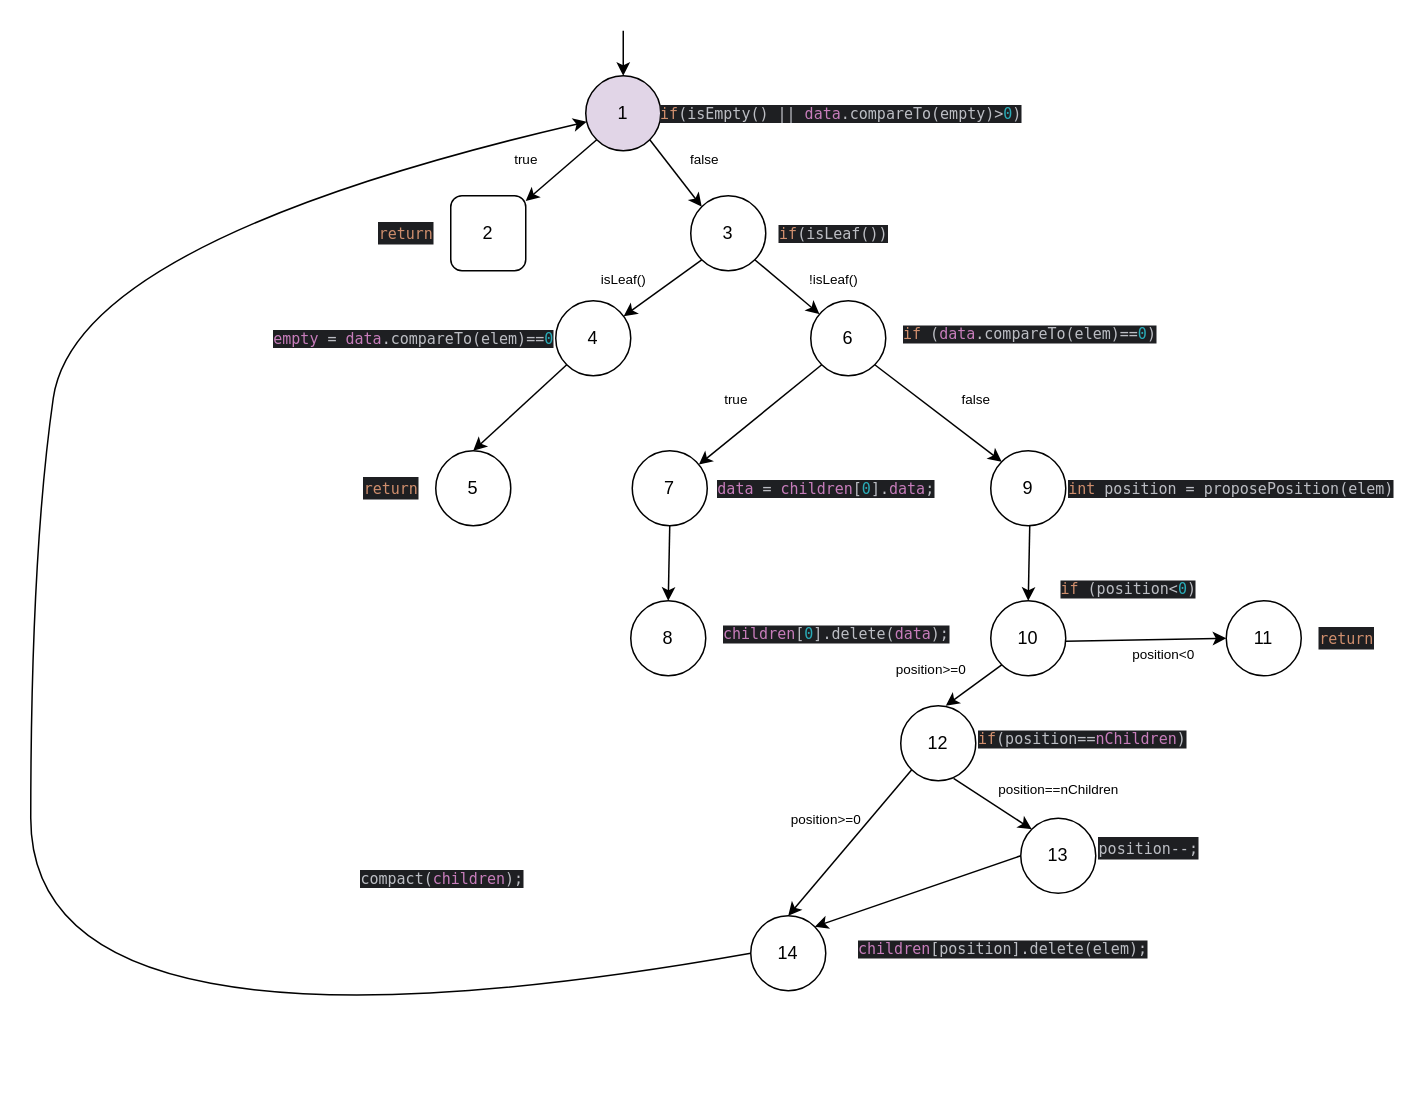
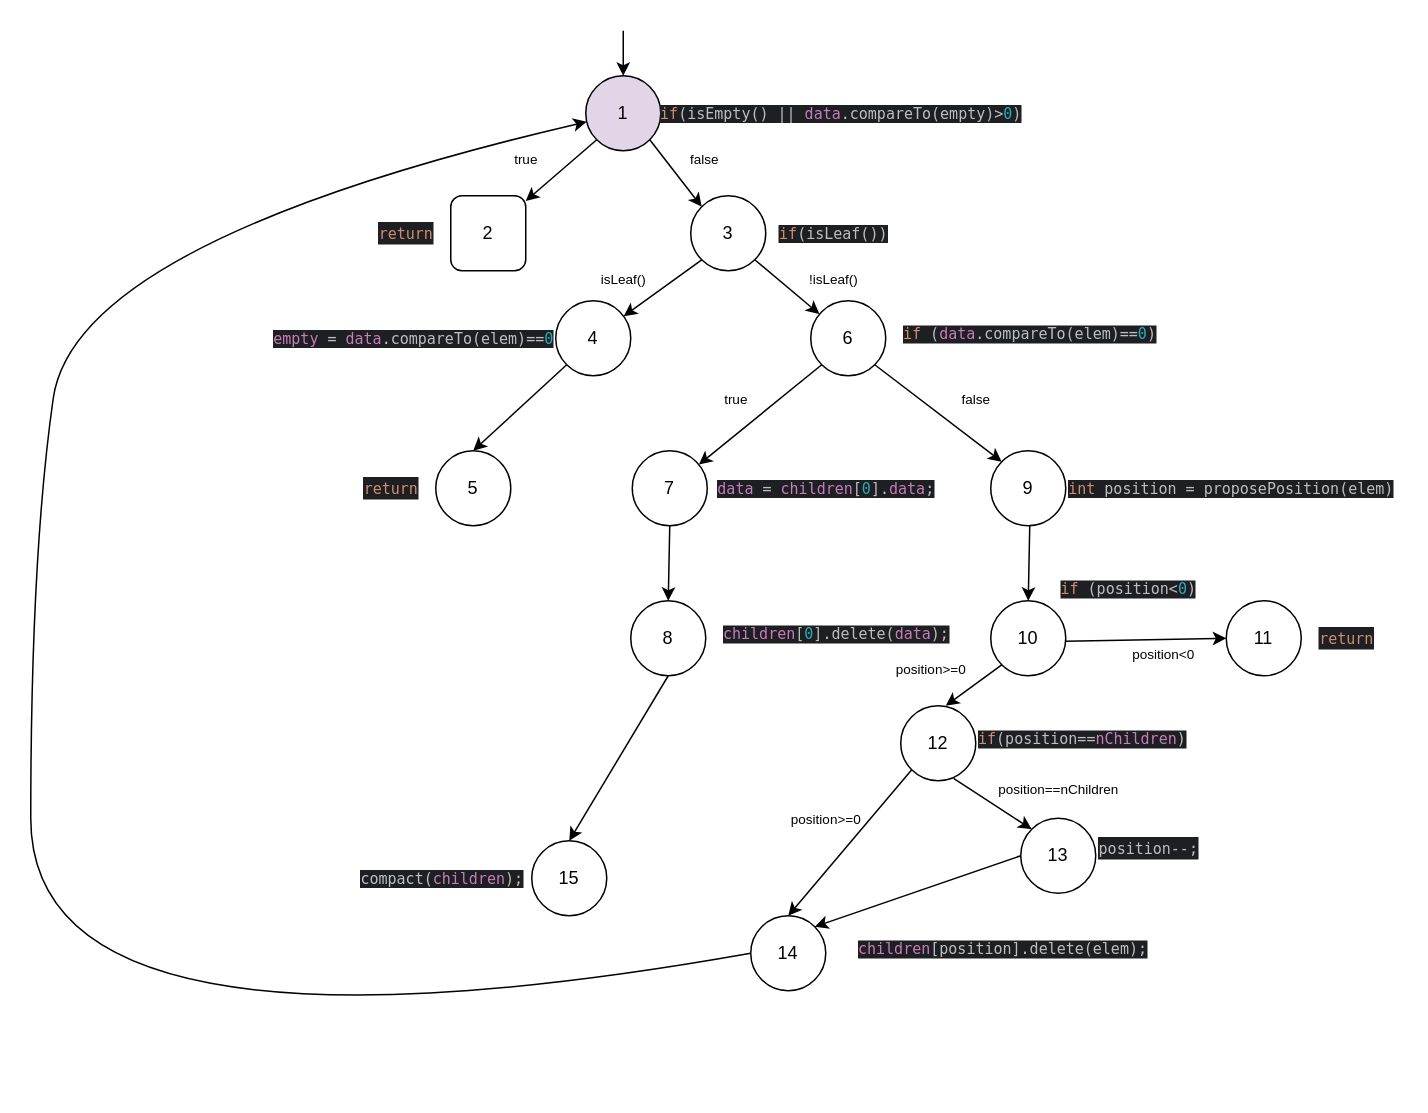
none -> (621, 754)
none -> (569, 878)
